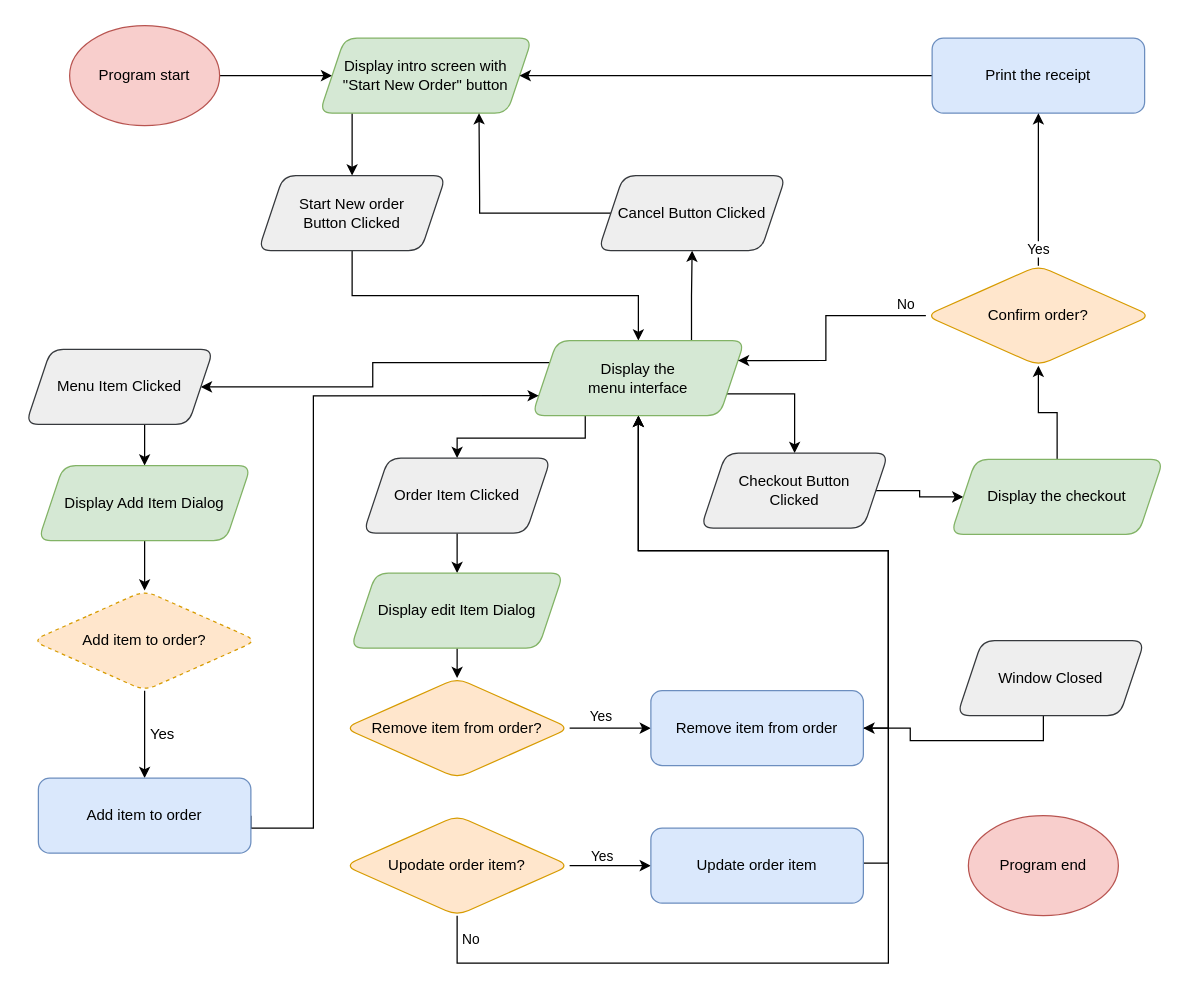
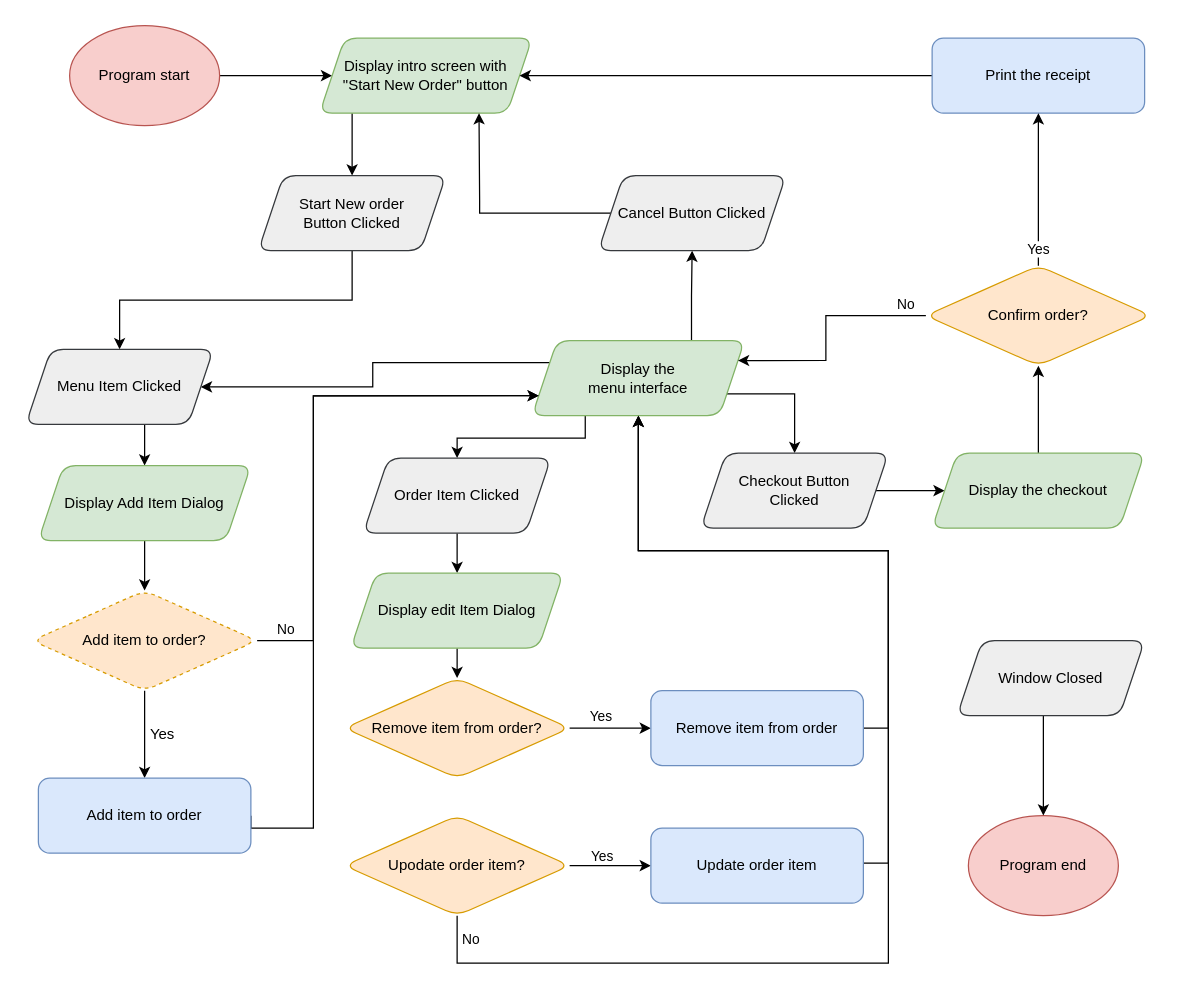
(512, 296) -> (219, 300)
(1057, 497) -> (1038, 491)
none -> (283, 641)
(962, 741) -> (1043, 773)
